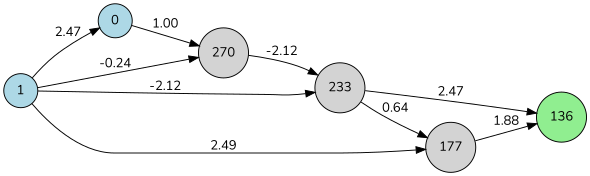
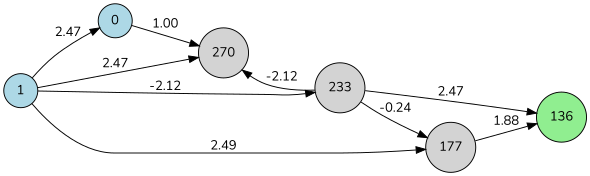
(280, 61) -> (281, 88)
(115, 64) -> (115, 64)
(395, 108) -> (395, 108)
